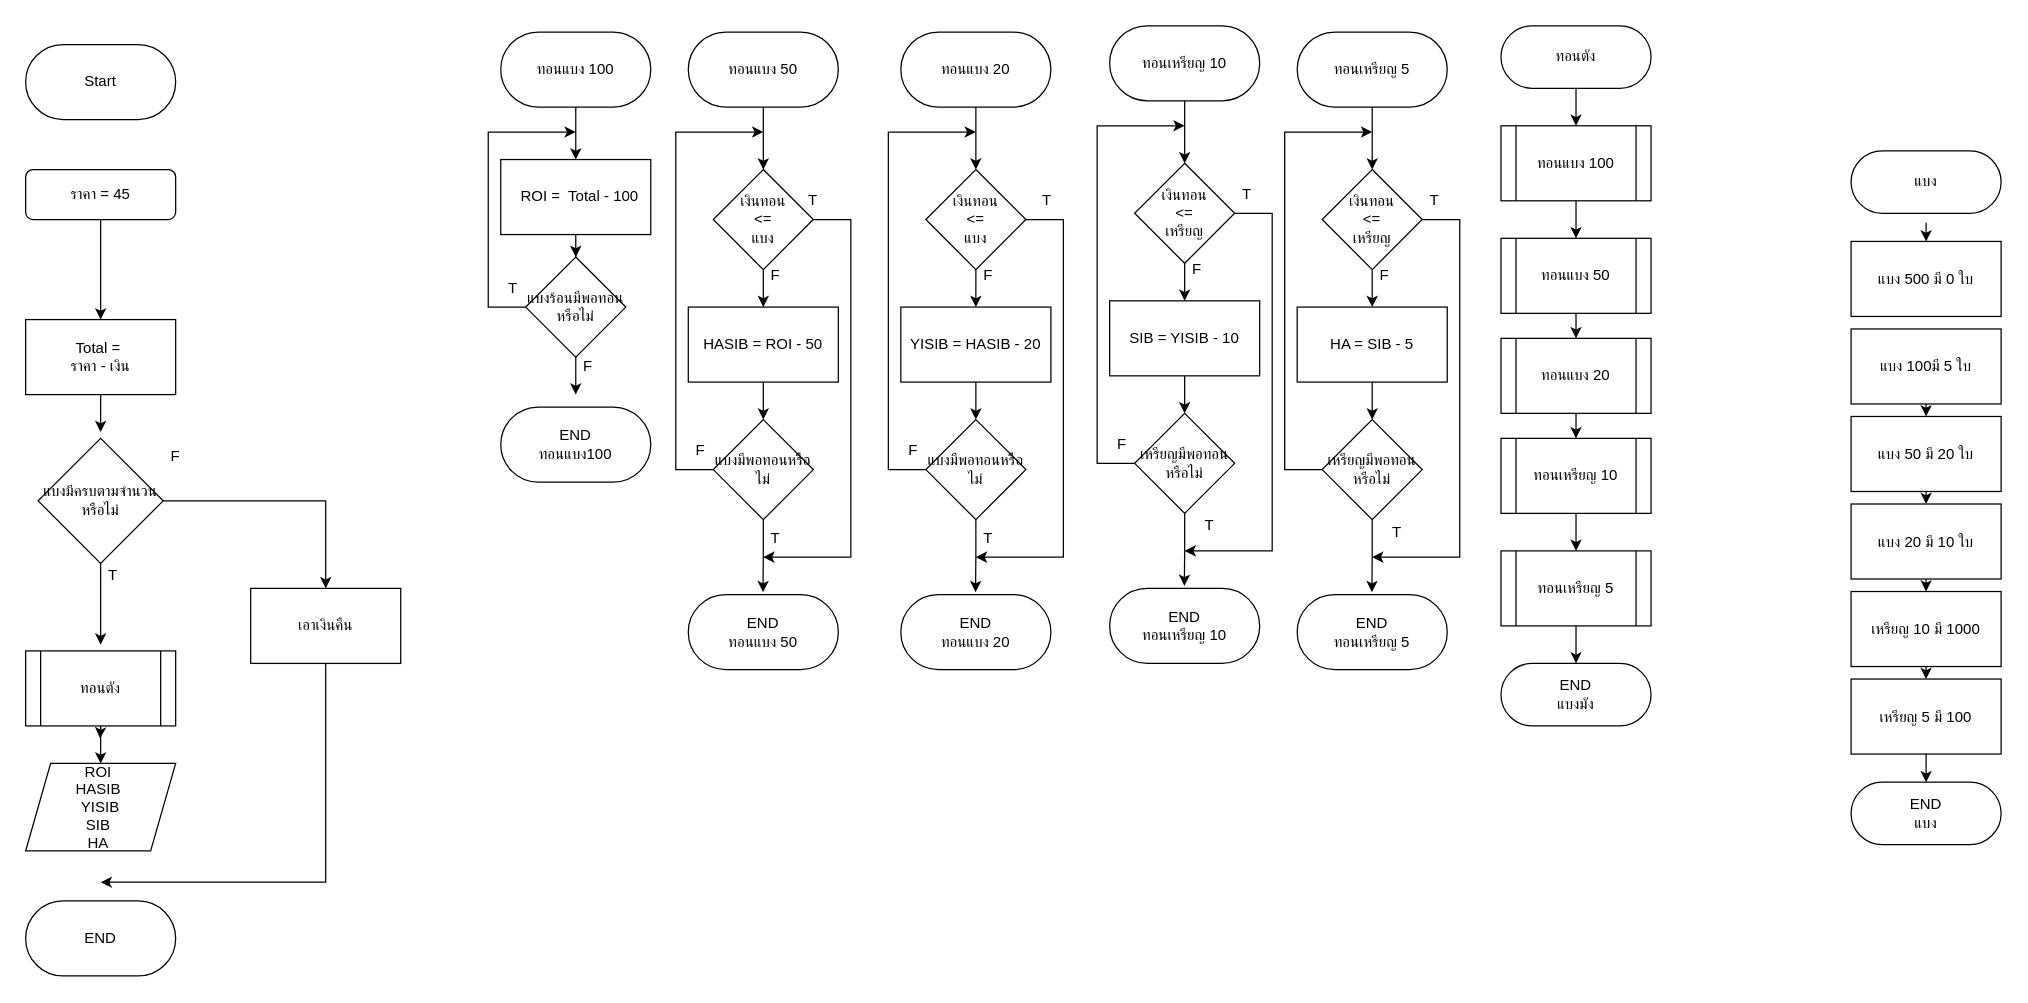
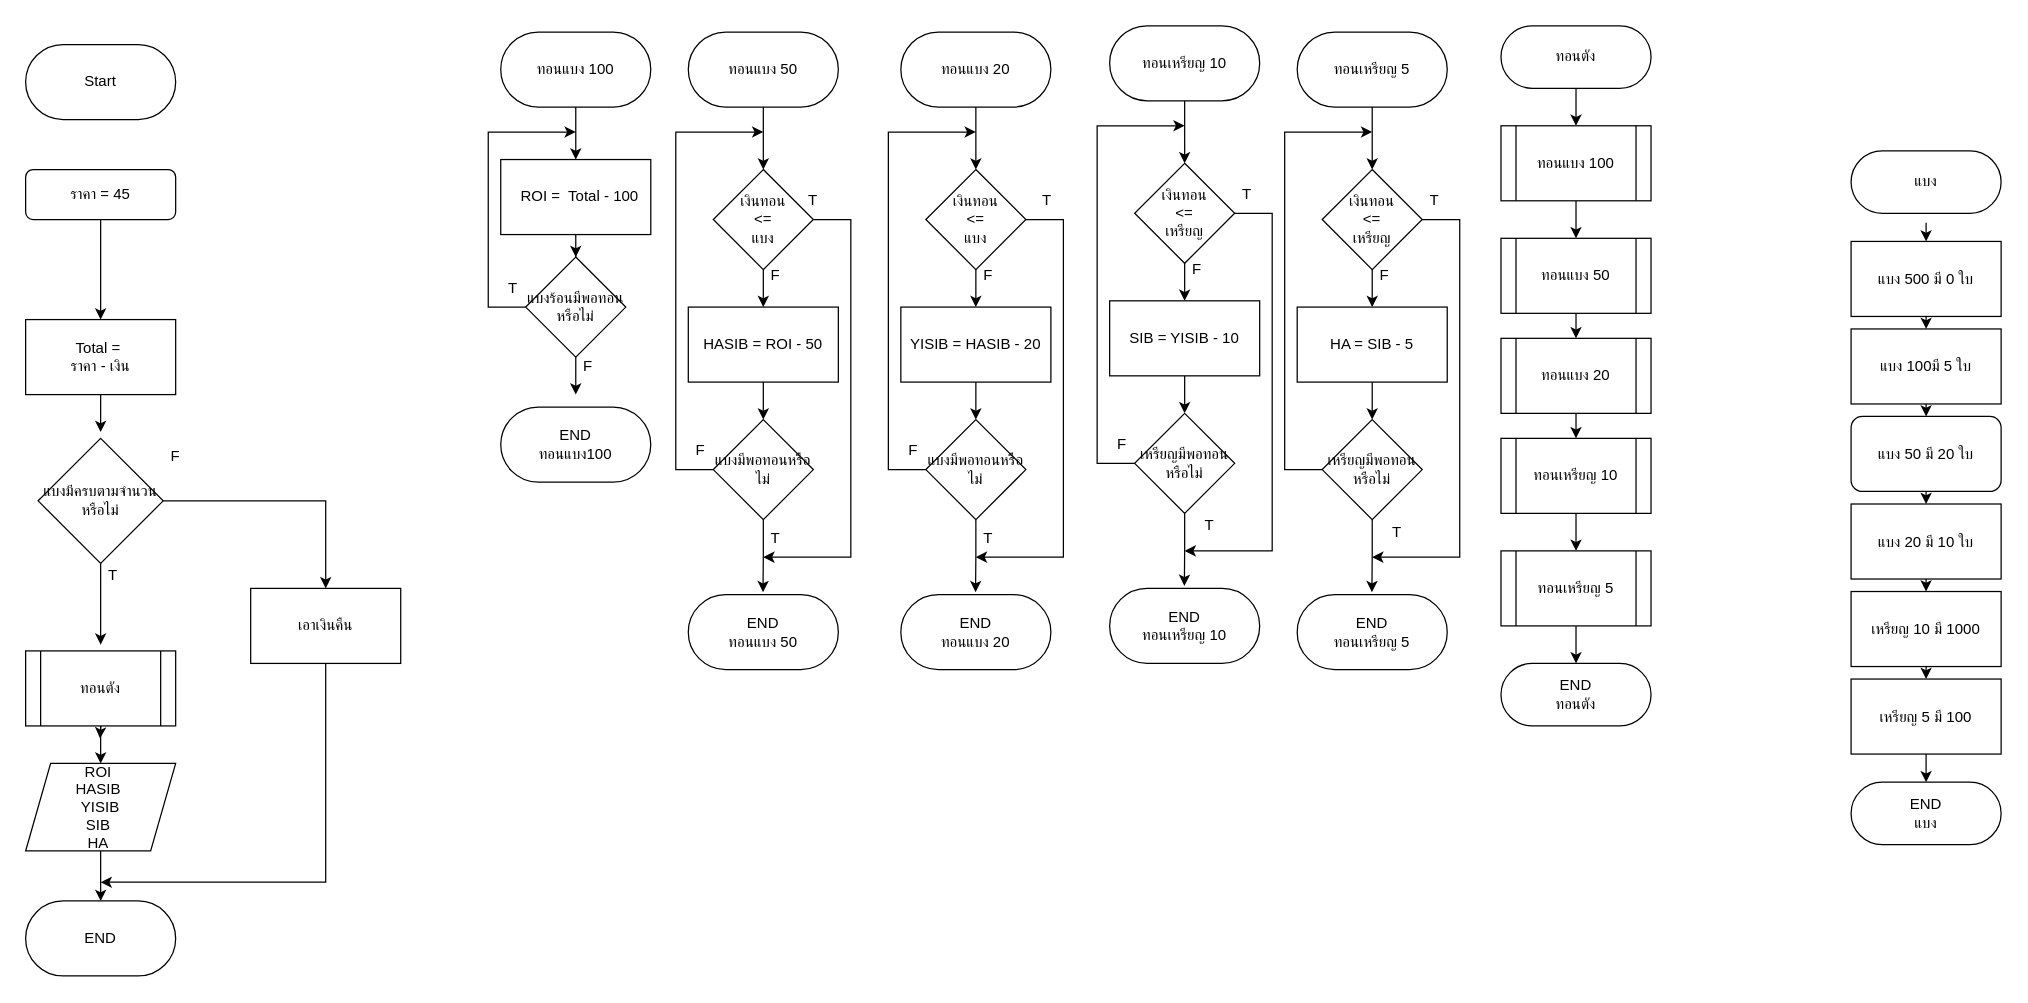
none -> (1926, 319)
(1926, 454) -> (1926, 454)
(1576, 694) -> (1576, 694)
none -> (101, 872)
